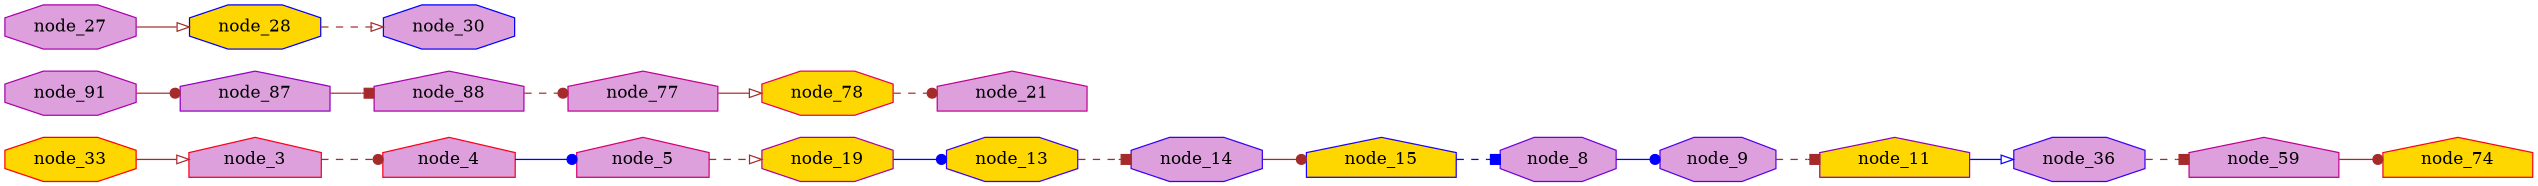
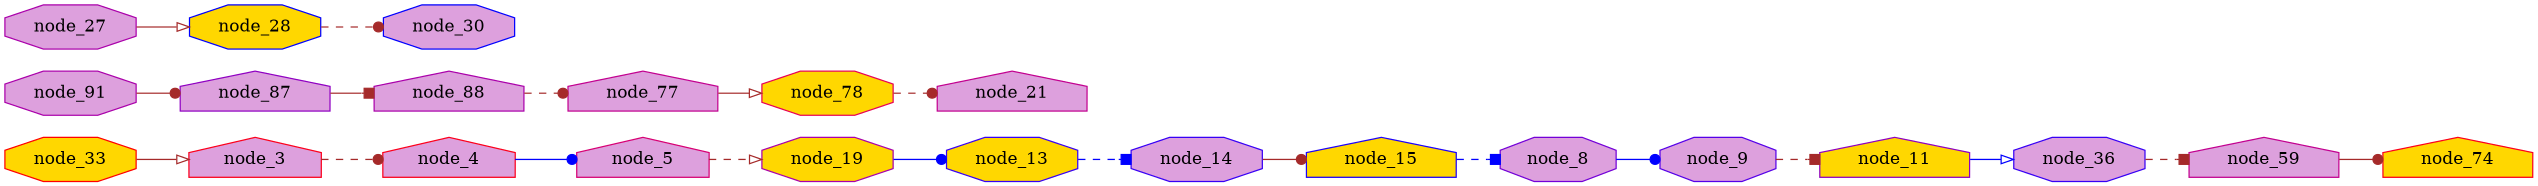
(347, 27) -> (347, 27)
(1098, 159) -> (1098, 159)
